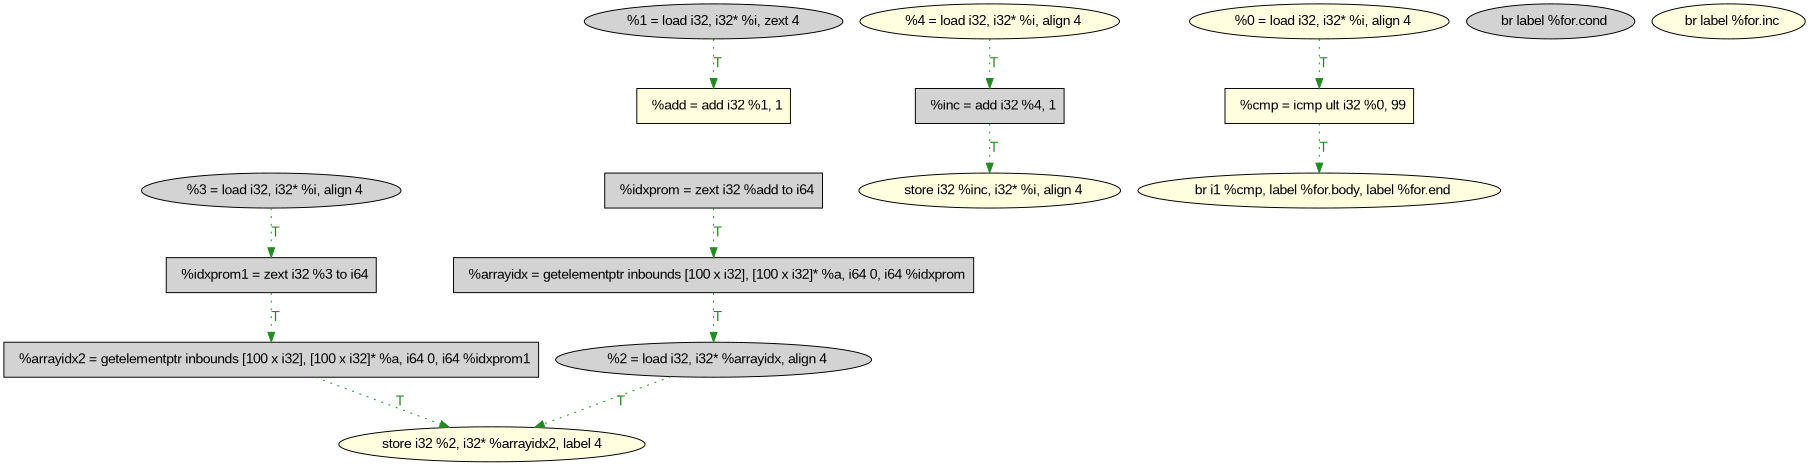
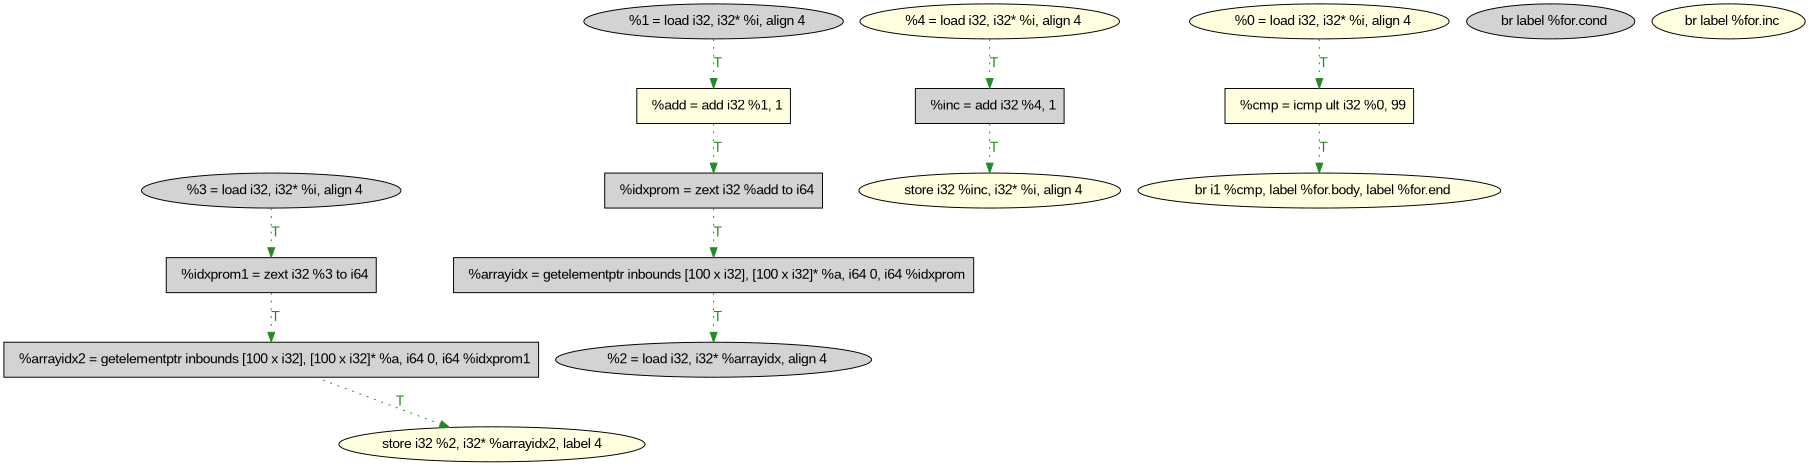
(714, 21) -> (714, 21)
none -> (714, 143)
(607, 400) -> none
